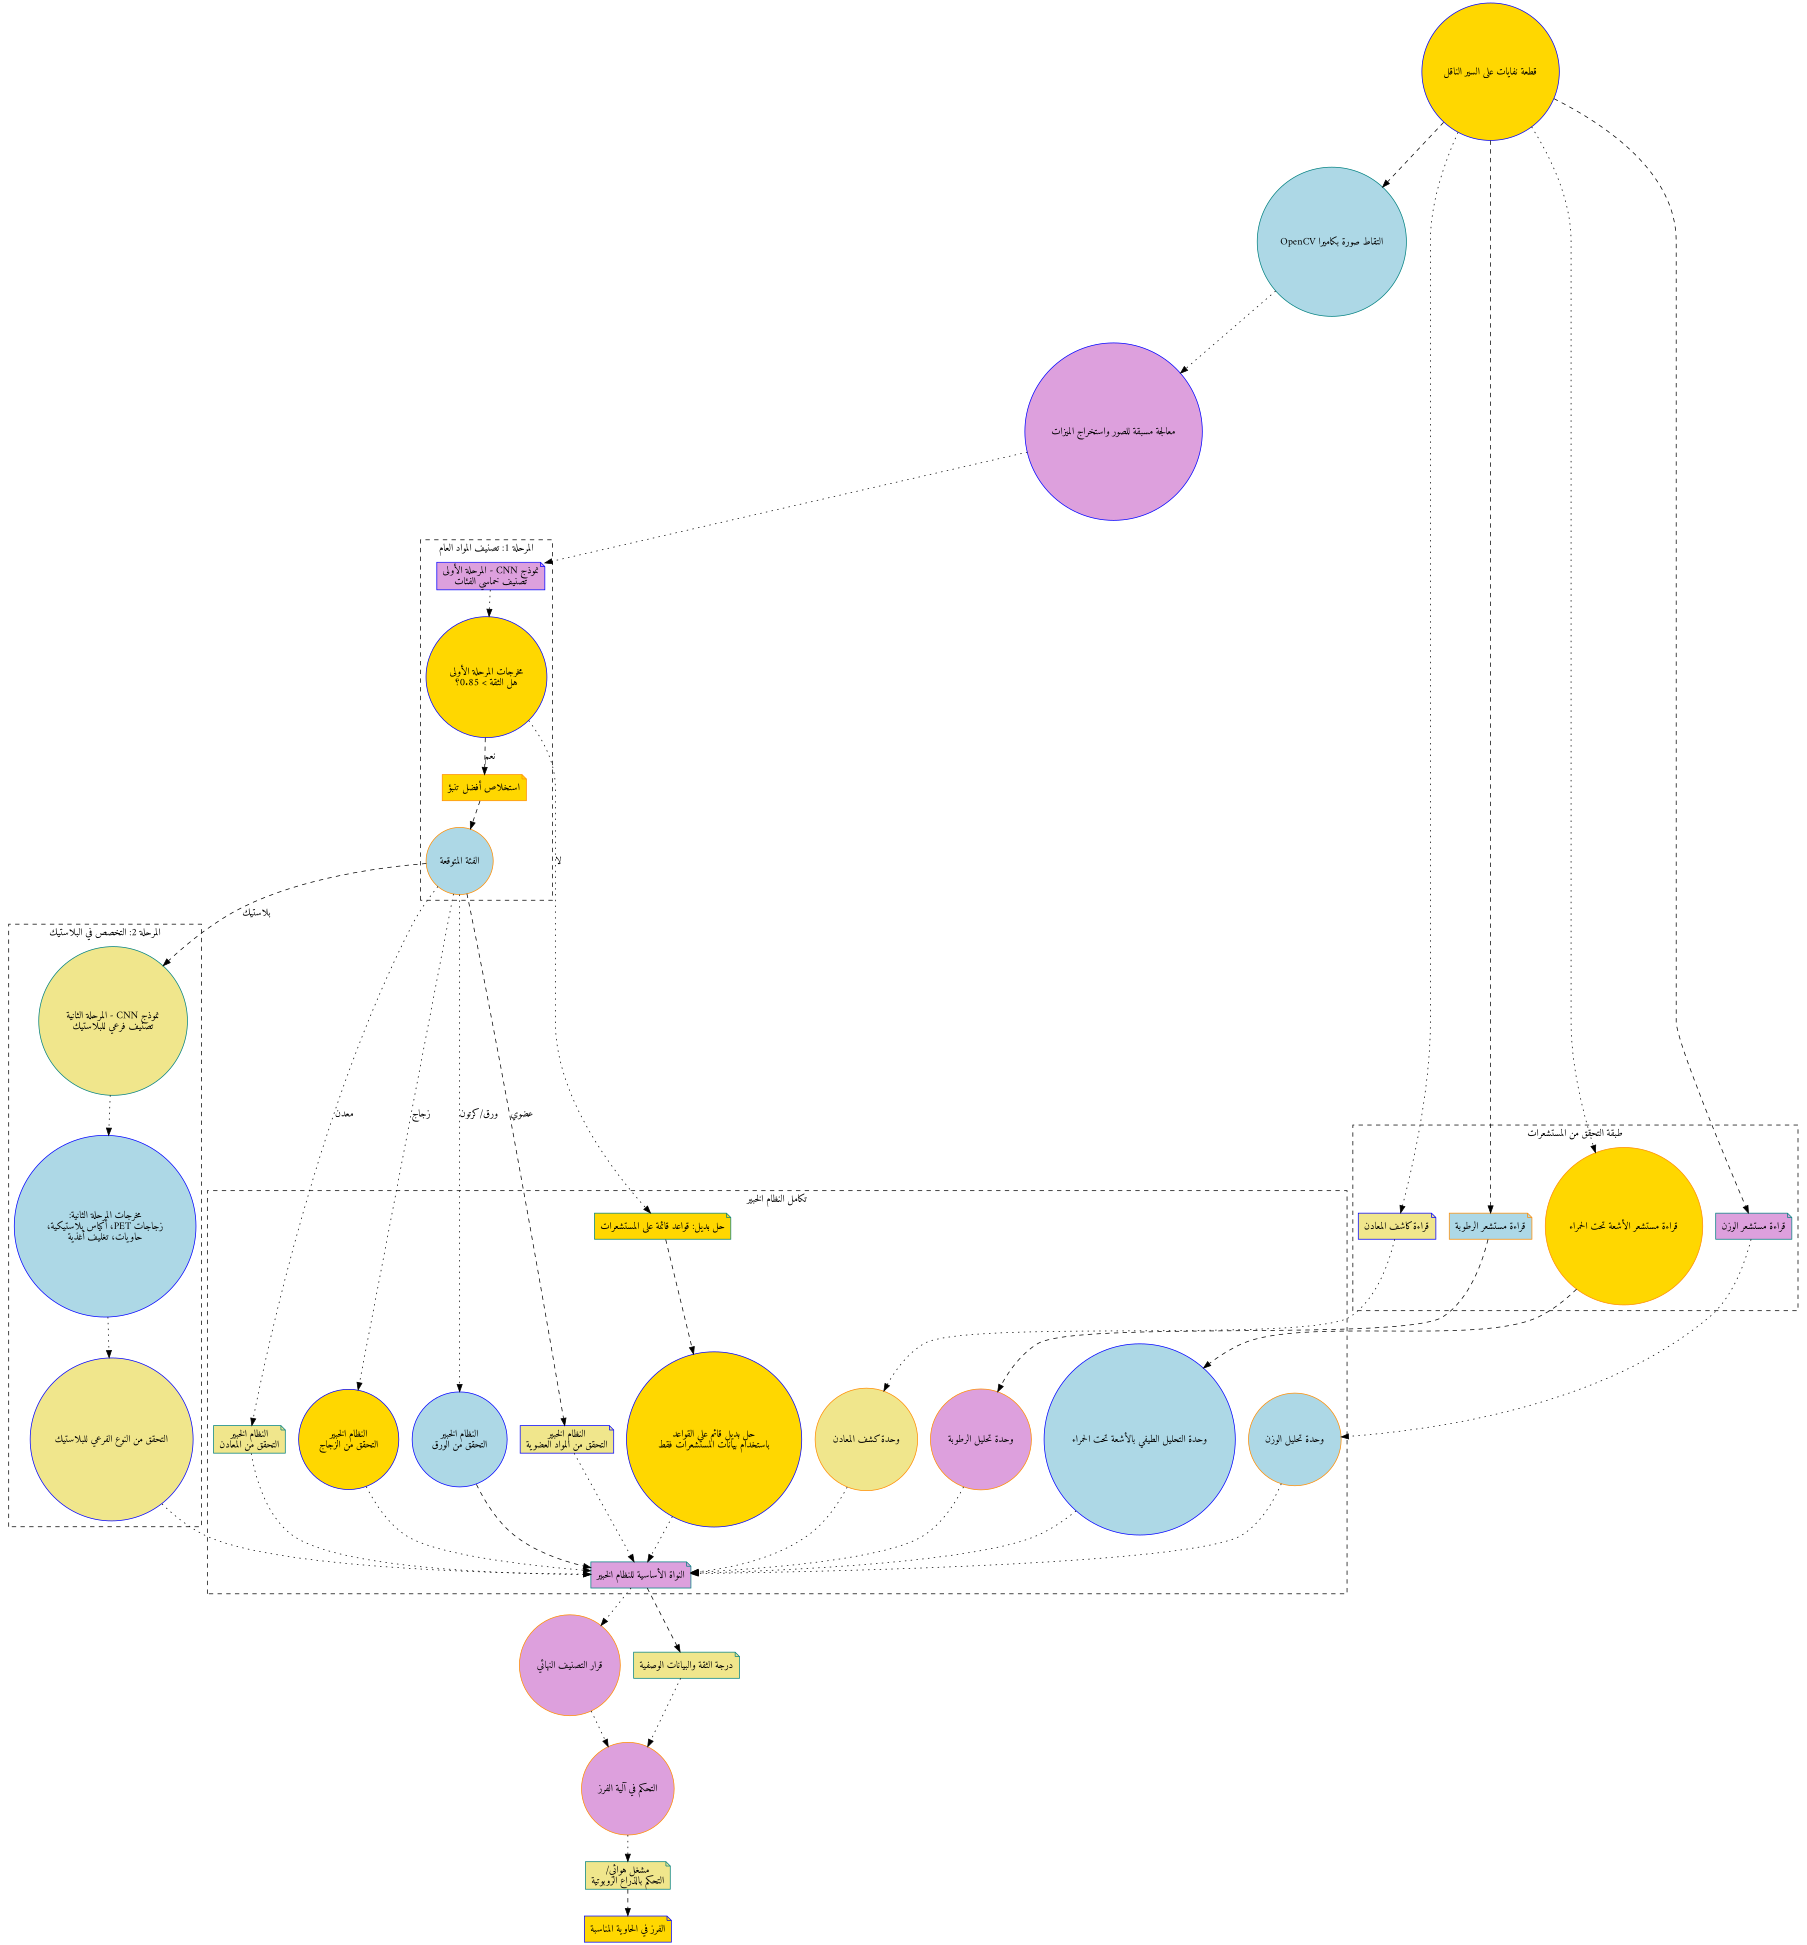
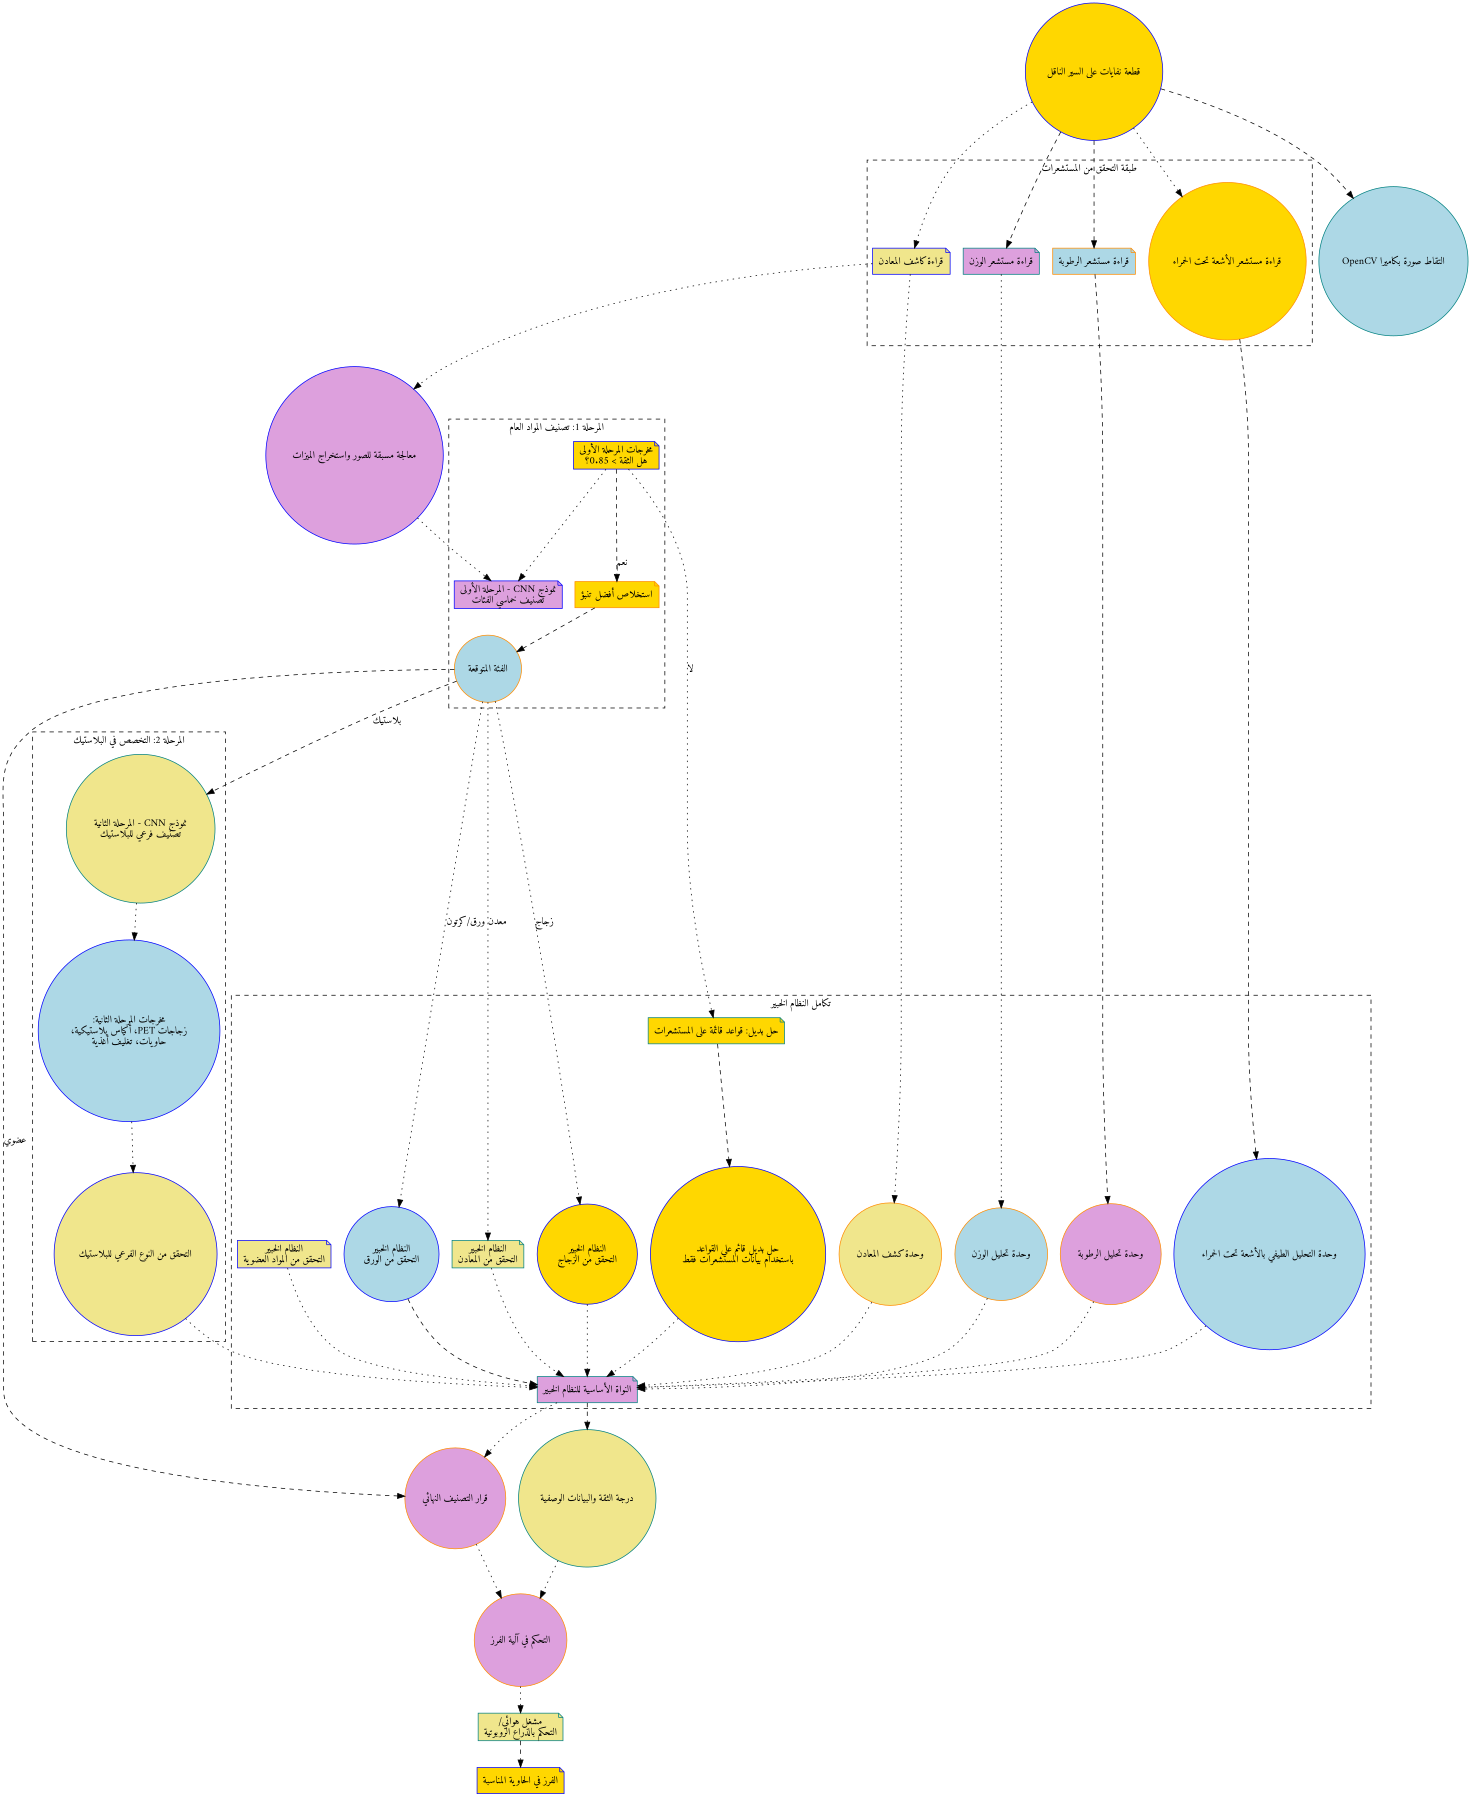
(1231, 330) -> (638, 298)
(490, 600) -> (565, 522)
(486, 677) -> (616, 455)
(517, 1156) -> (4, 1053)
(687, 1665) -> (587, 1498)
